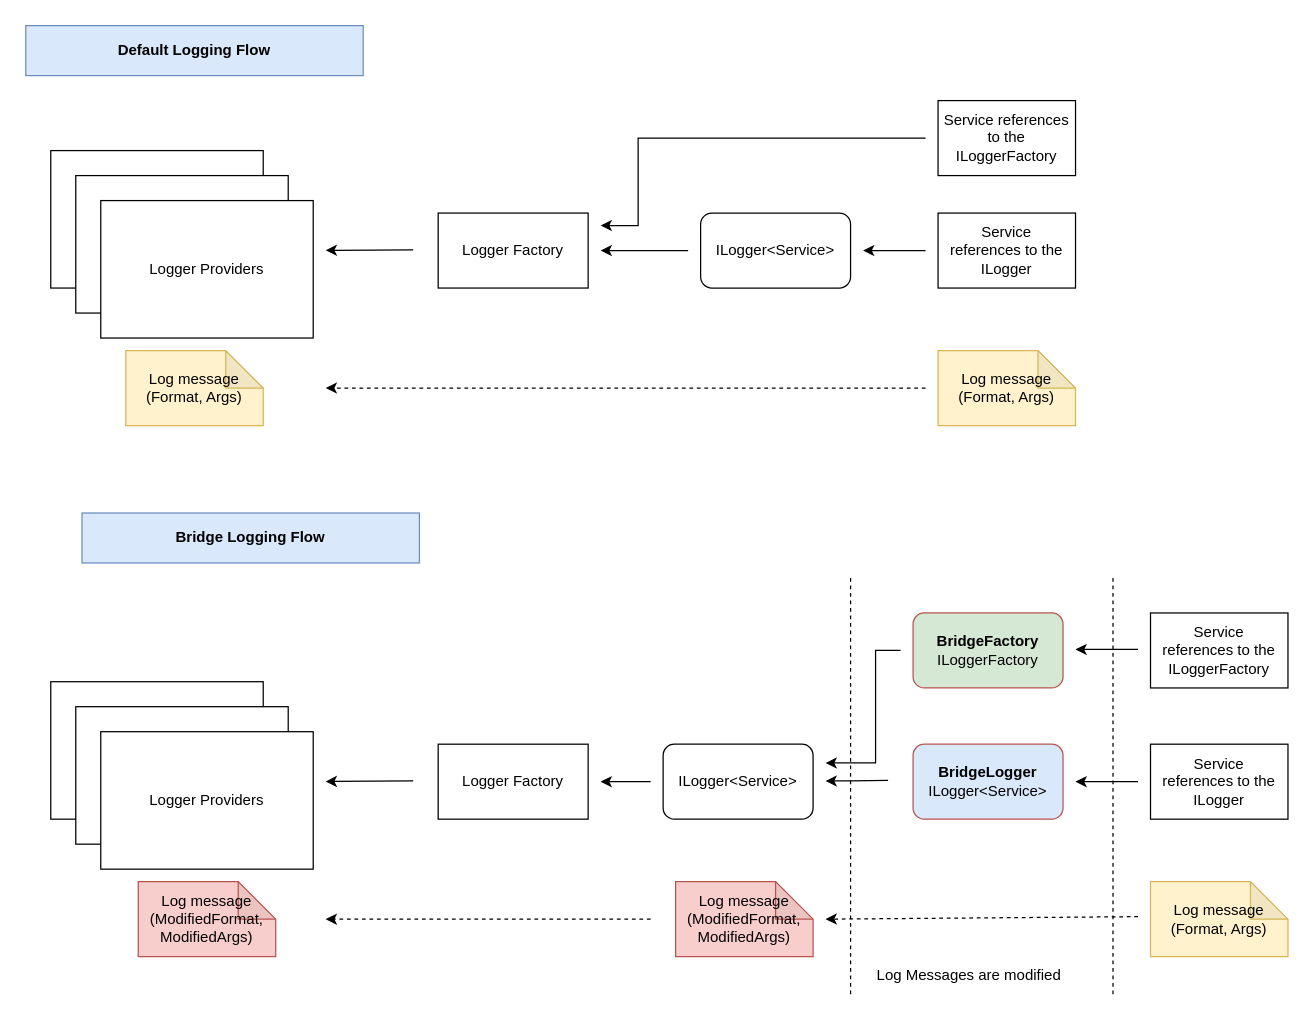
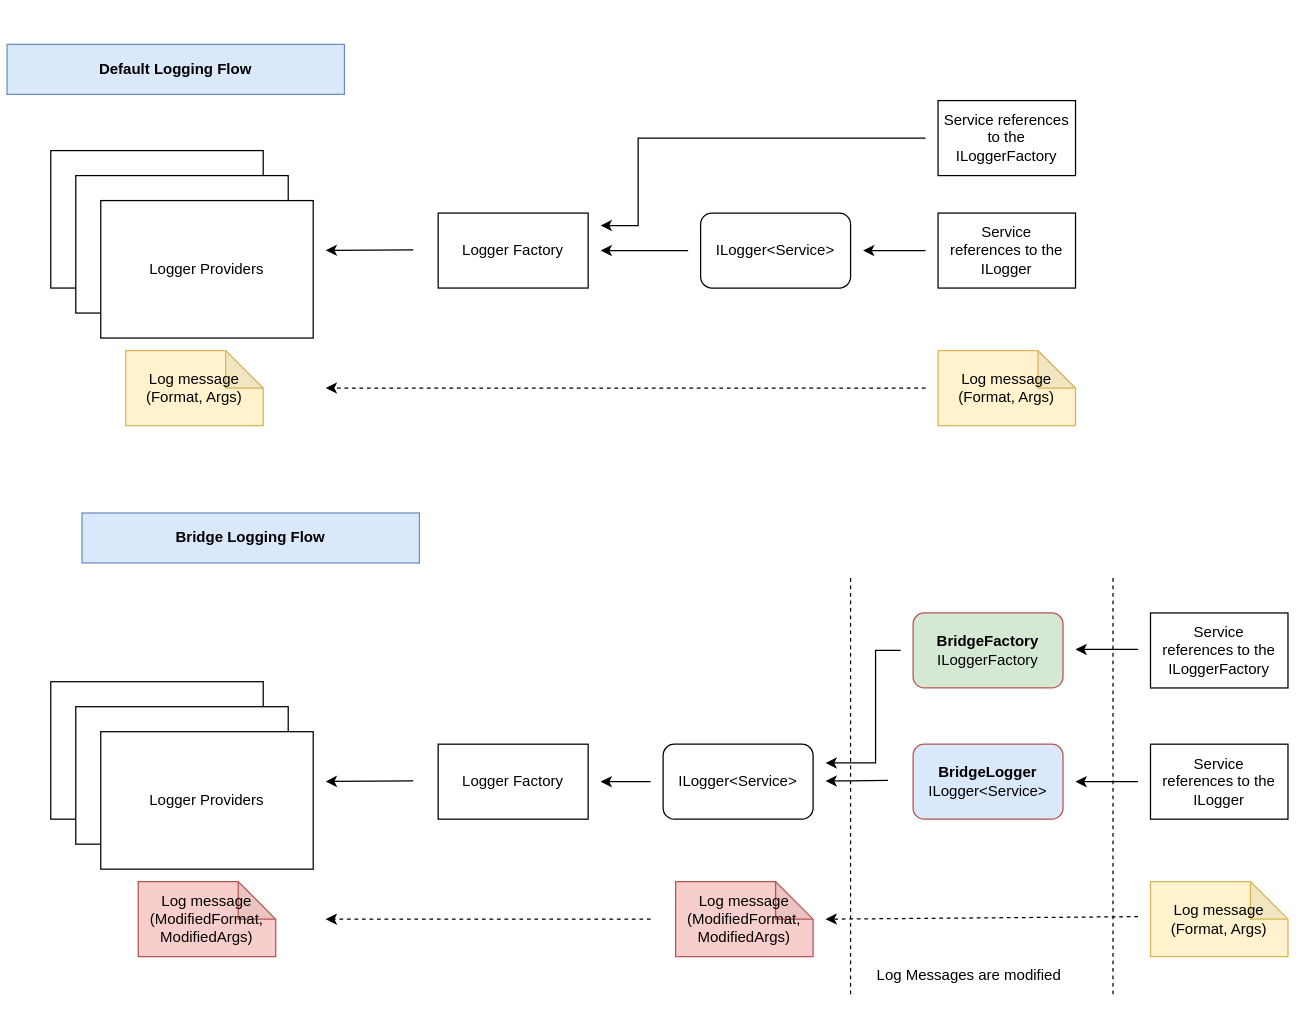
(194, 51) -> (176, 69)
